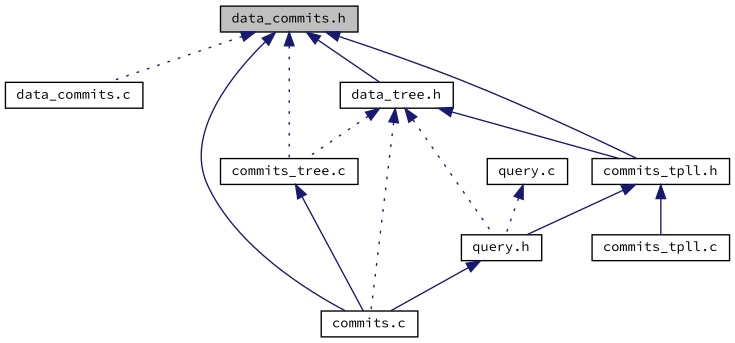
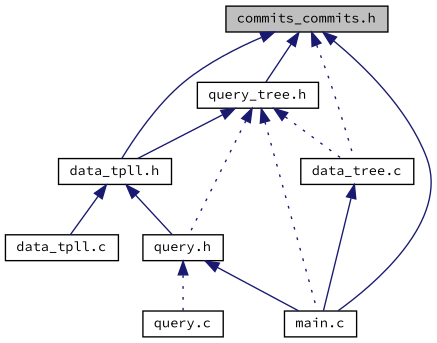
(289, 19) -> (307, 19)
(74, 95) -> none
(397, 95) -> (258, 95)
(289, 172) -> (357, 172)
(661, 172) -> (115, 172)
(512, 216) -> (183, 293)
(661, 248) -> (62, 248)
(370, 324) -> (321, 324)
